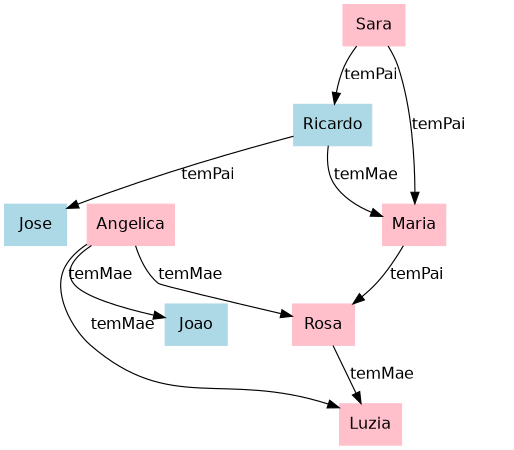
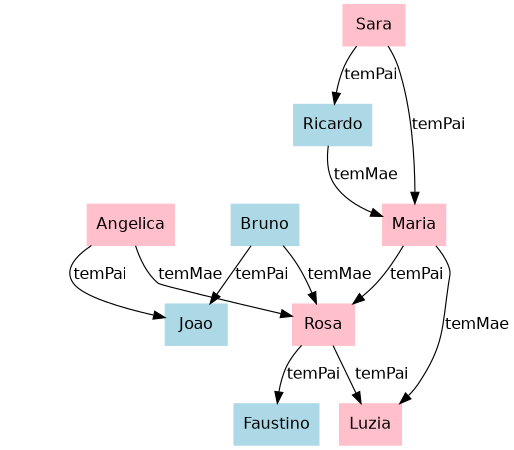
(36, 225) -> none
none -> (265, 225)
(100, 275) -> (100, 275)
(382, 375) -> (382, 375)
(146, 379) -> (443, 323)
none -> (276, 424)
